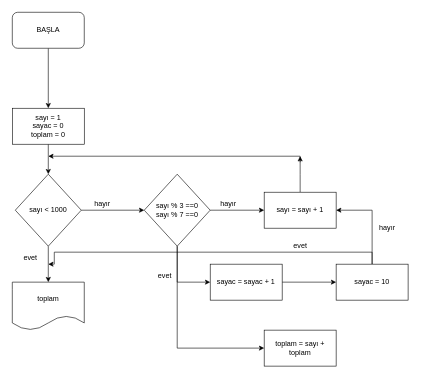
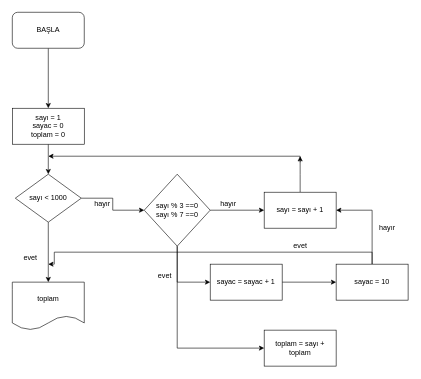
(48, 210) -> (48, 198)
